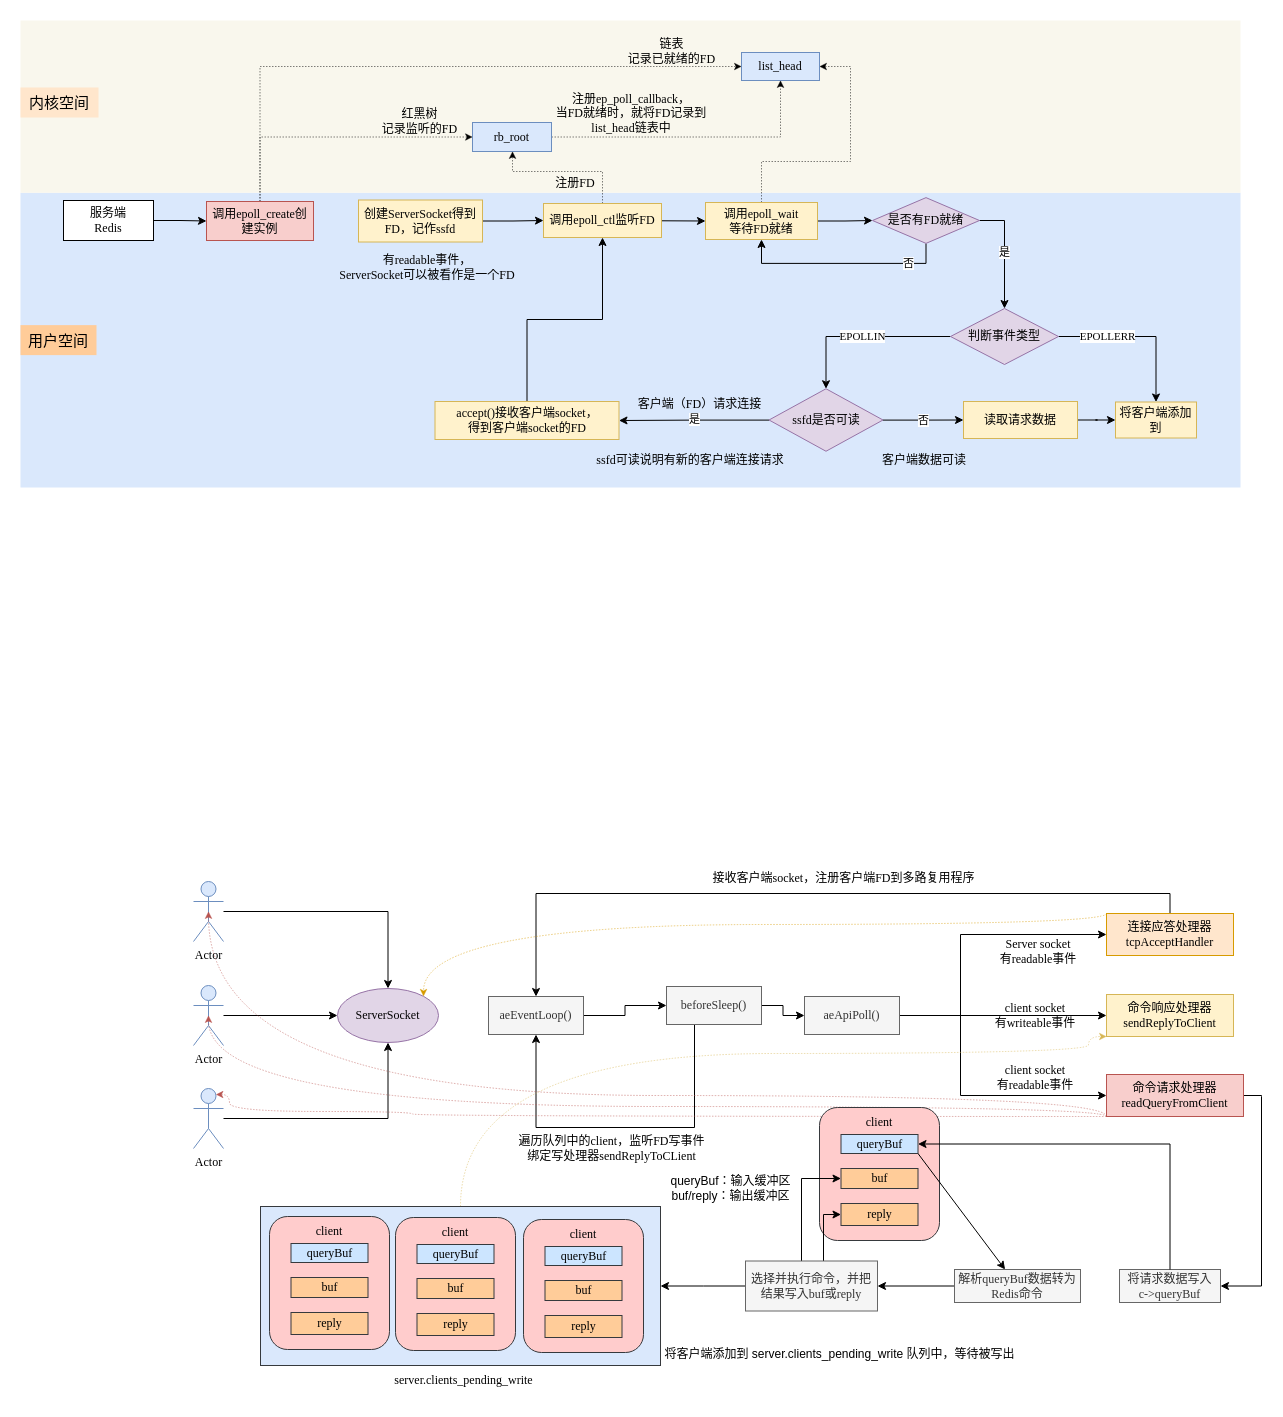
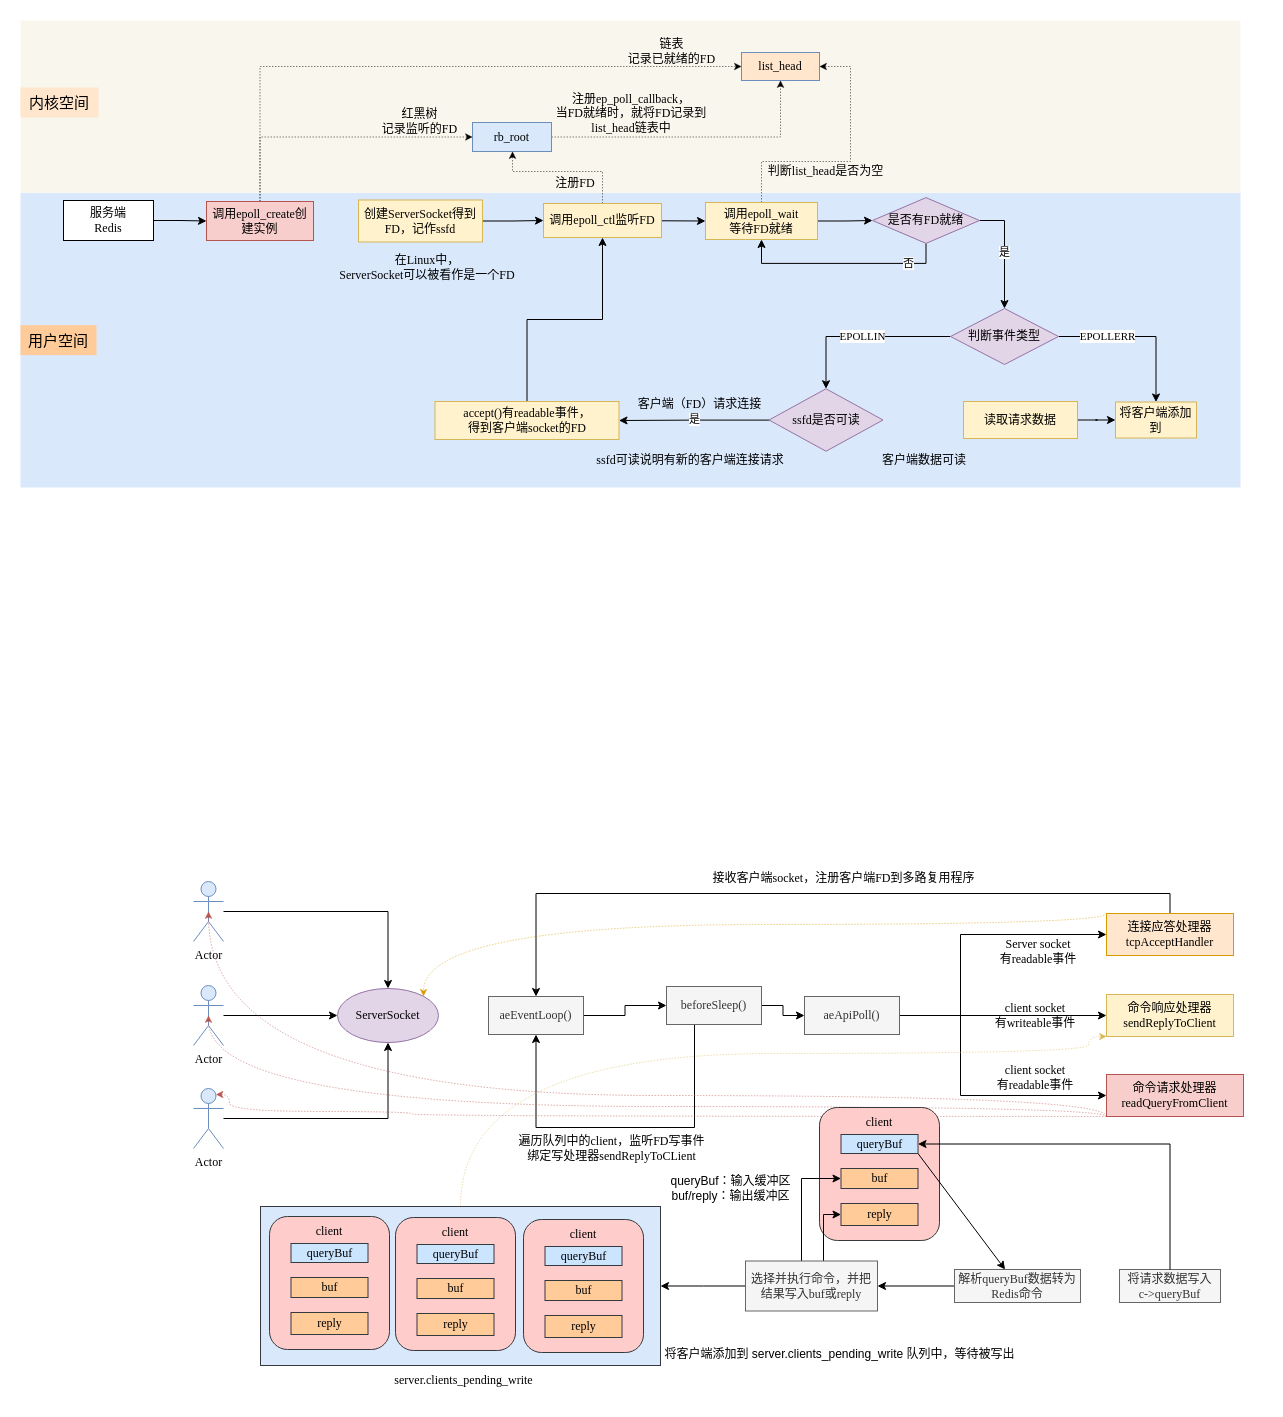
(781, 67) -> (781, 67)
none -> (826, 172)
(428, 268) -> (428, 268)
(919, 420) -> none
(528, 421) -> (528, 421)
(1262, 1199) -> none
